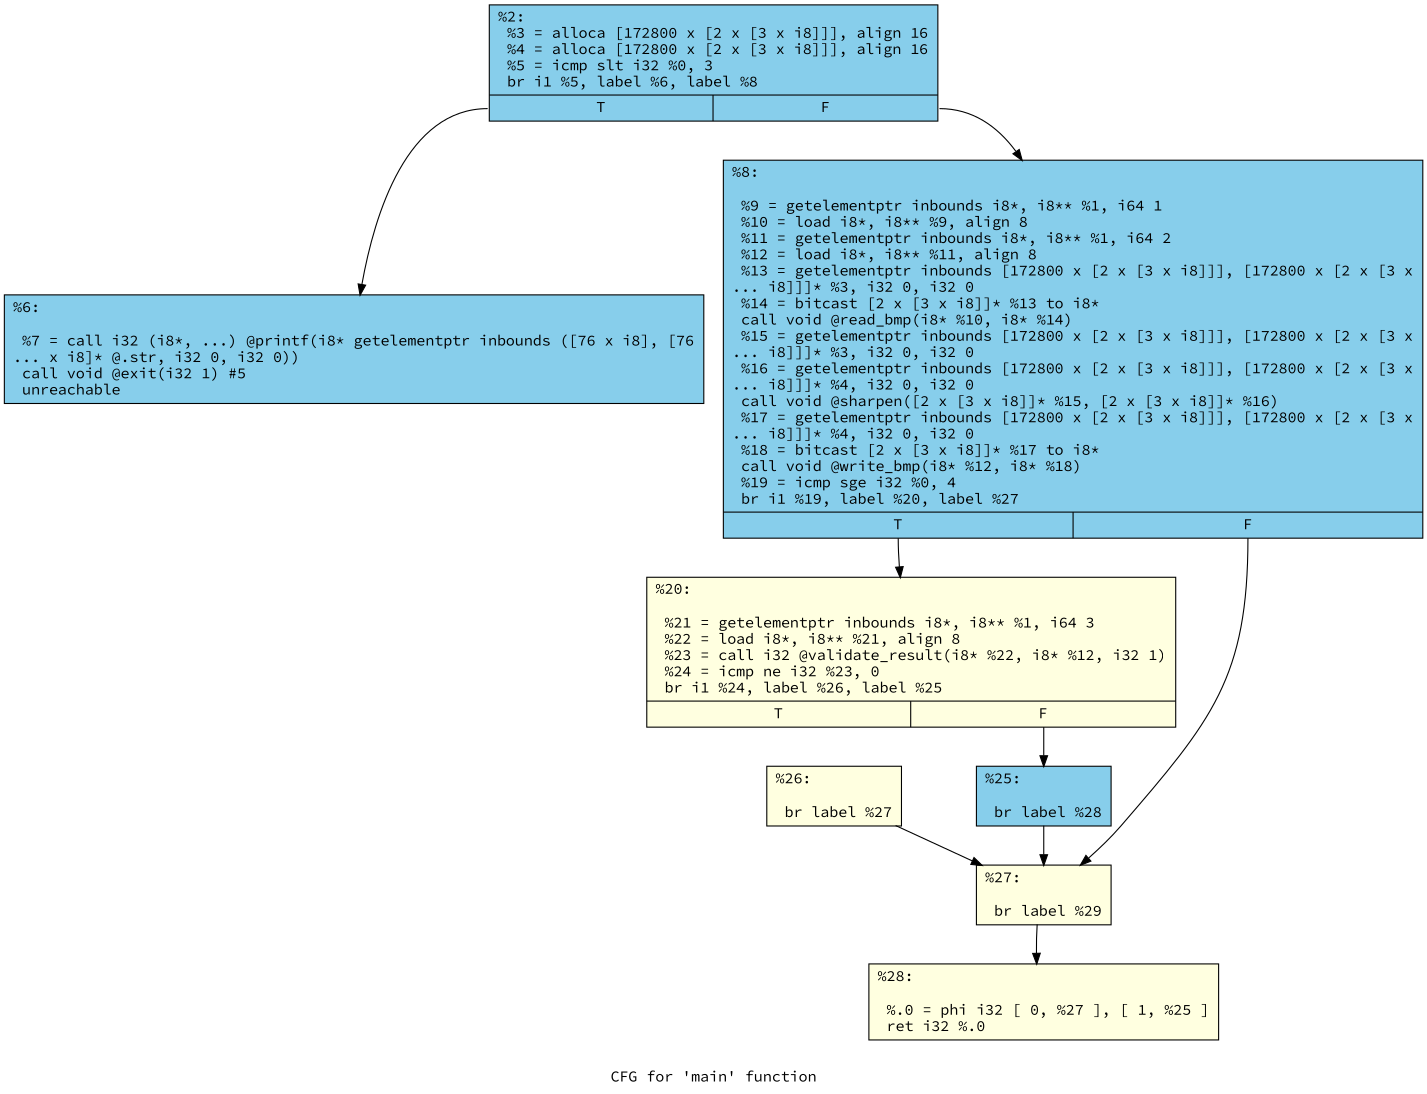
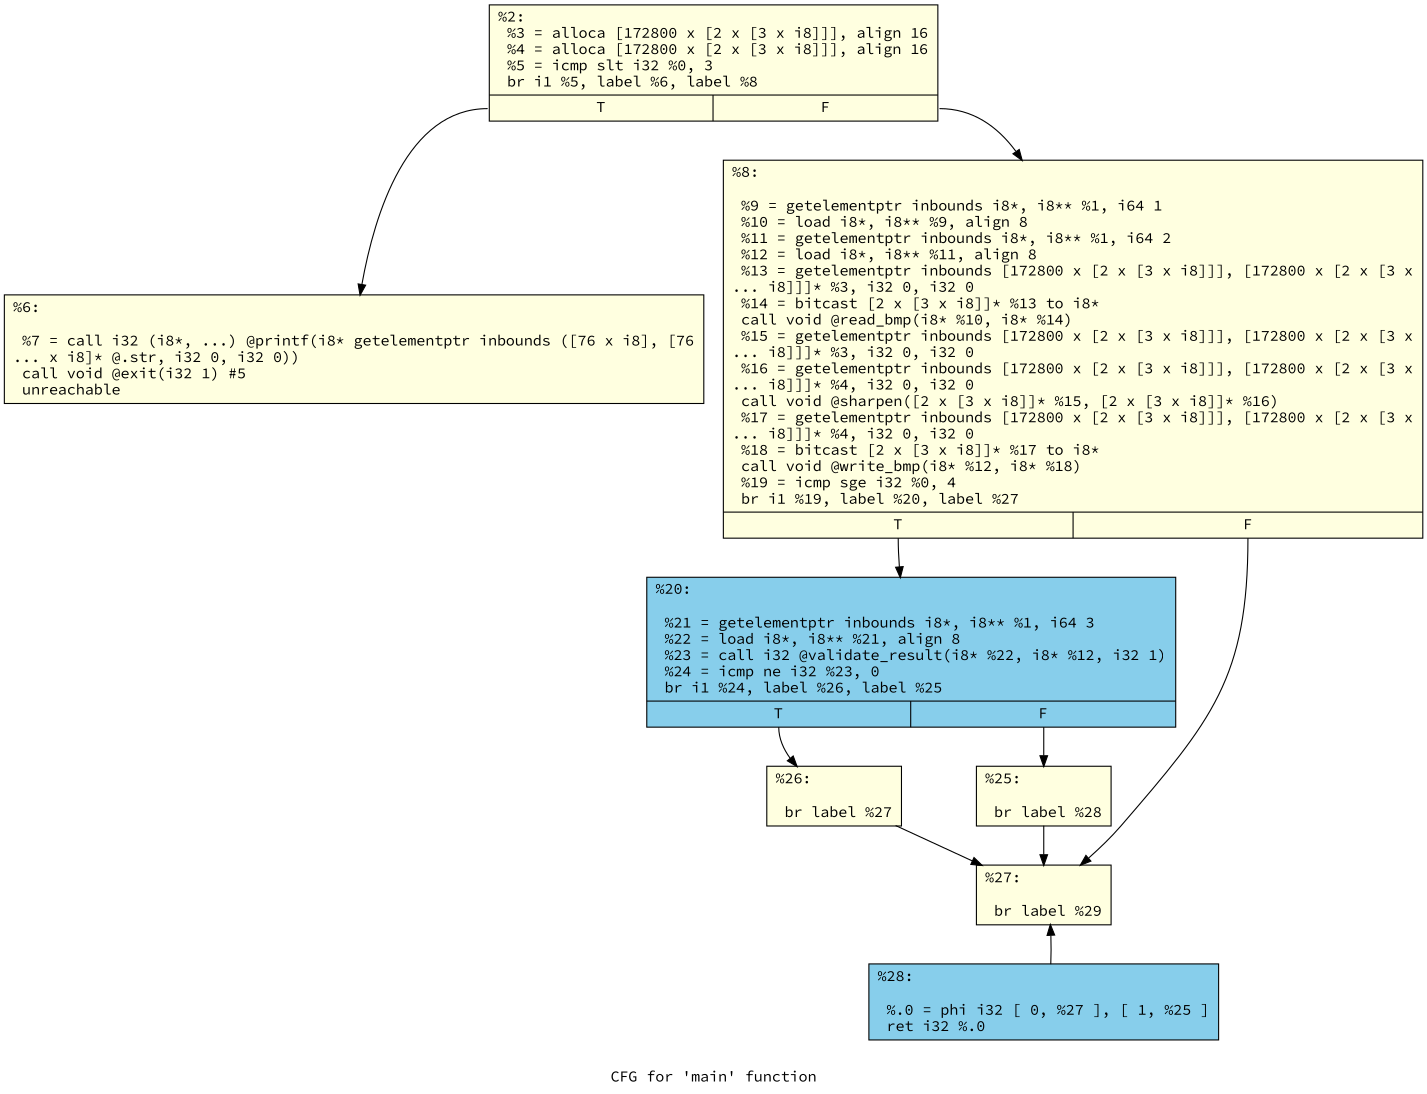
(714, 63) -> (714, 63)
(354, 349) -> (354, 349)
(1073, 349) -> (1073, 349)
(911, 652) -> (911, 652)
none -> (782, 744)
(1044, 796) -> (1044, 796)
(1037, 939) -> (1051, 950)
(1044, 1002) -> (1044, 1002)
